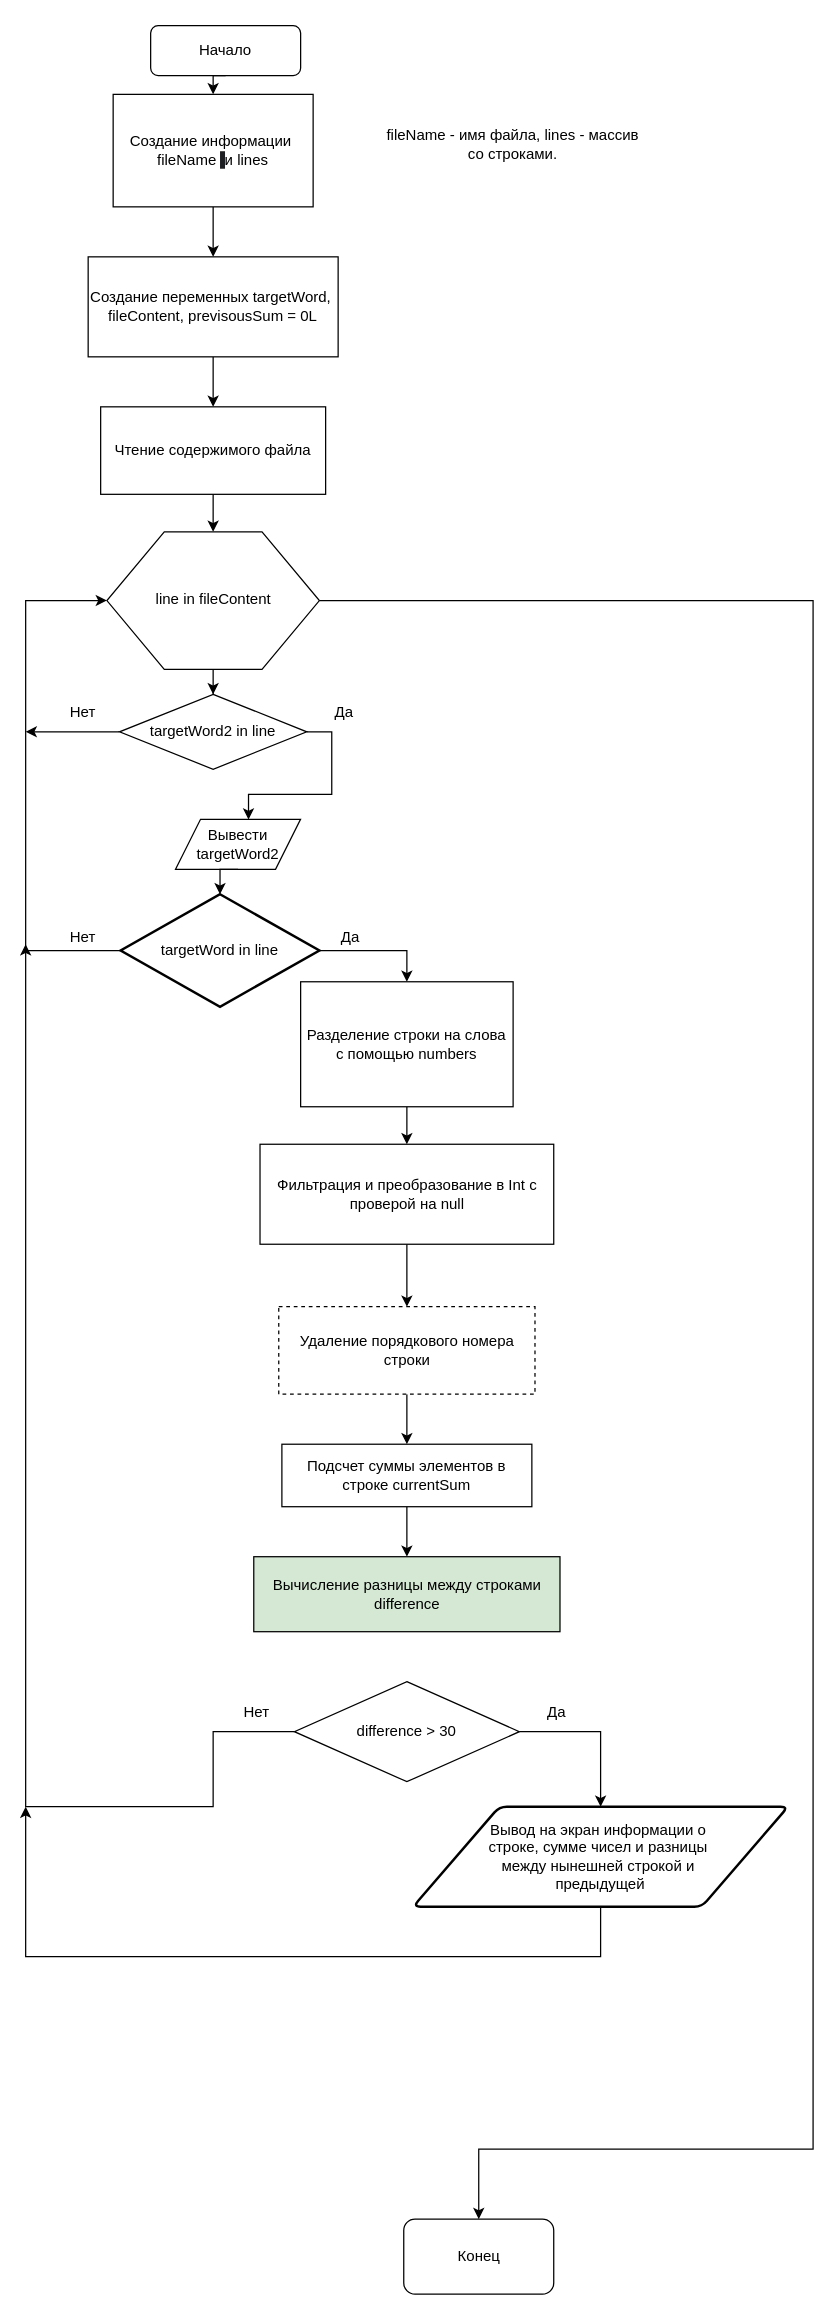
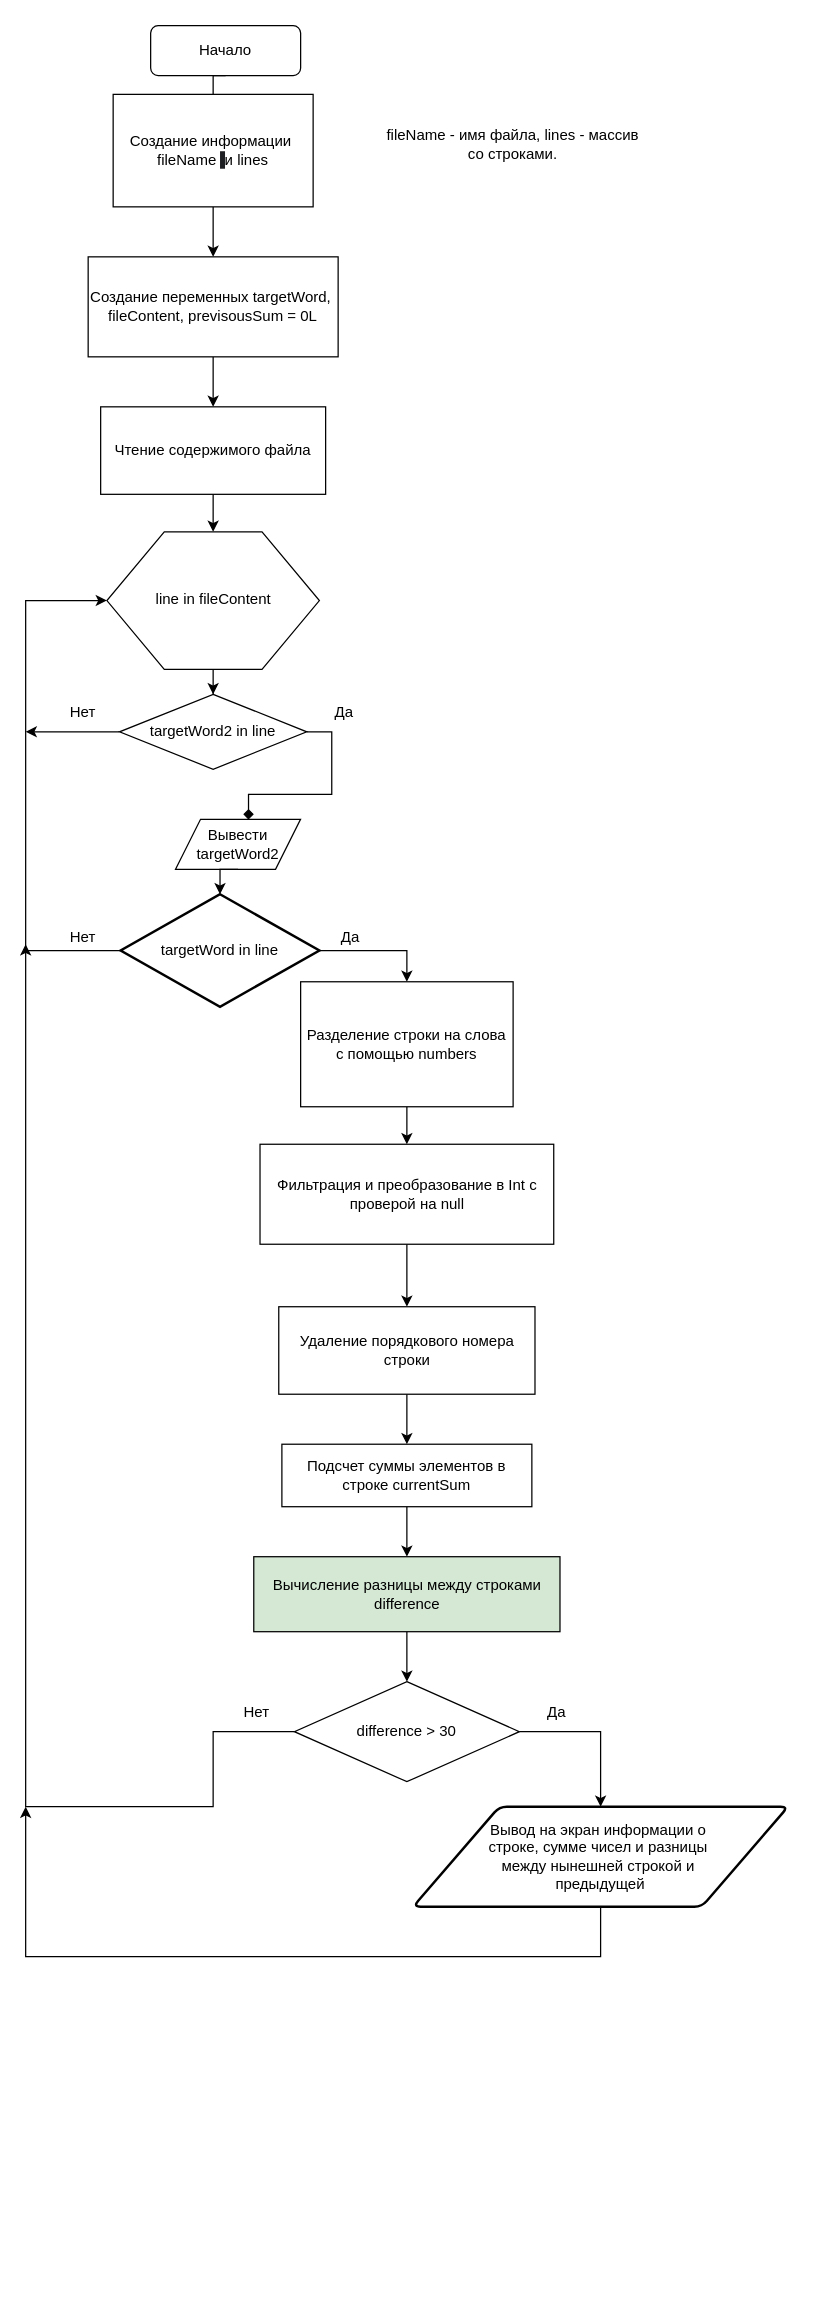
(213, 84) -> (213, 87)
(249, 809) -> (249, 808)
(813, 1326) -> none
(407, 1351) -> (407, 1351)
none -> (407, 1653)
(479, 2257) -> none
